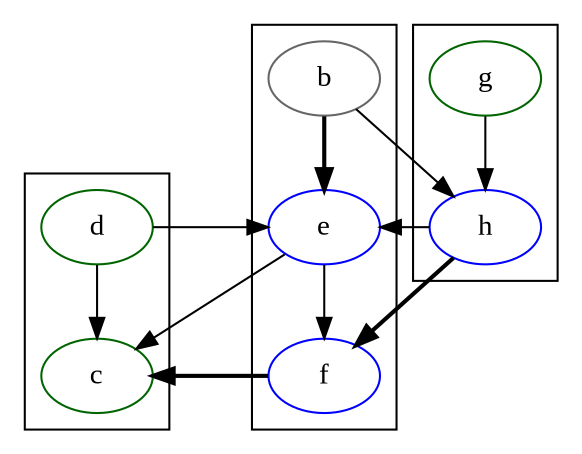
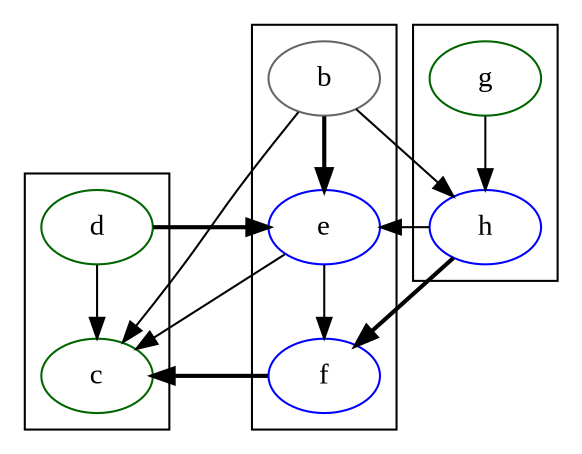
none -> (221, 213)
(200, 227) -> (195, 227)
